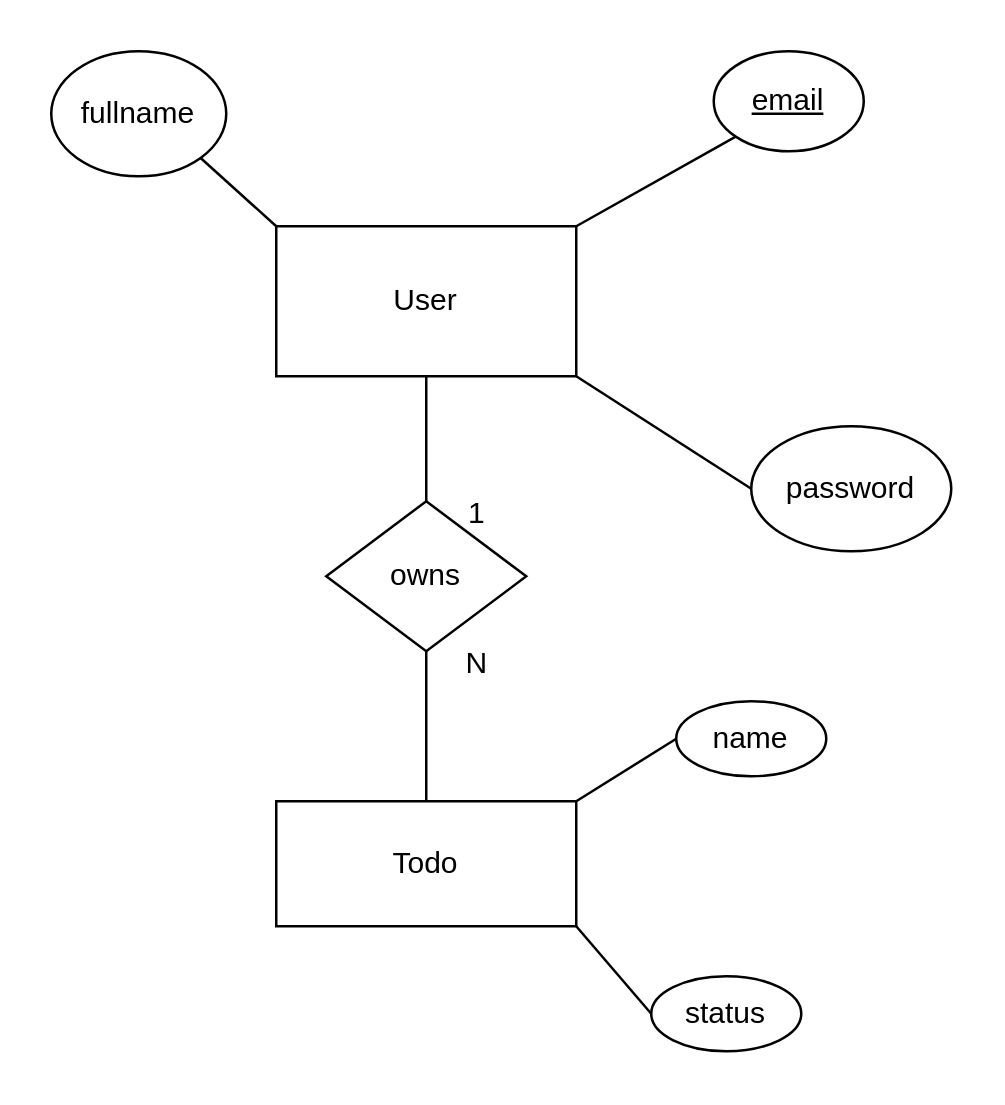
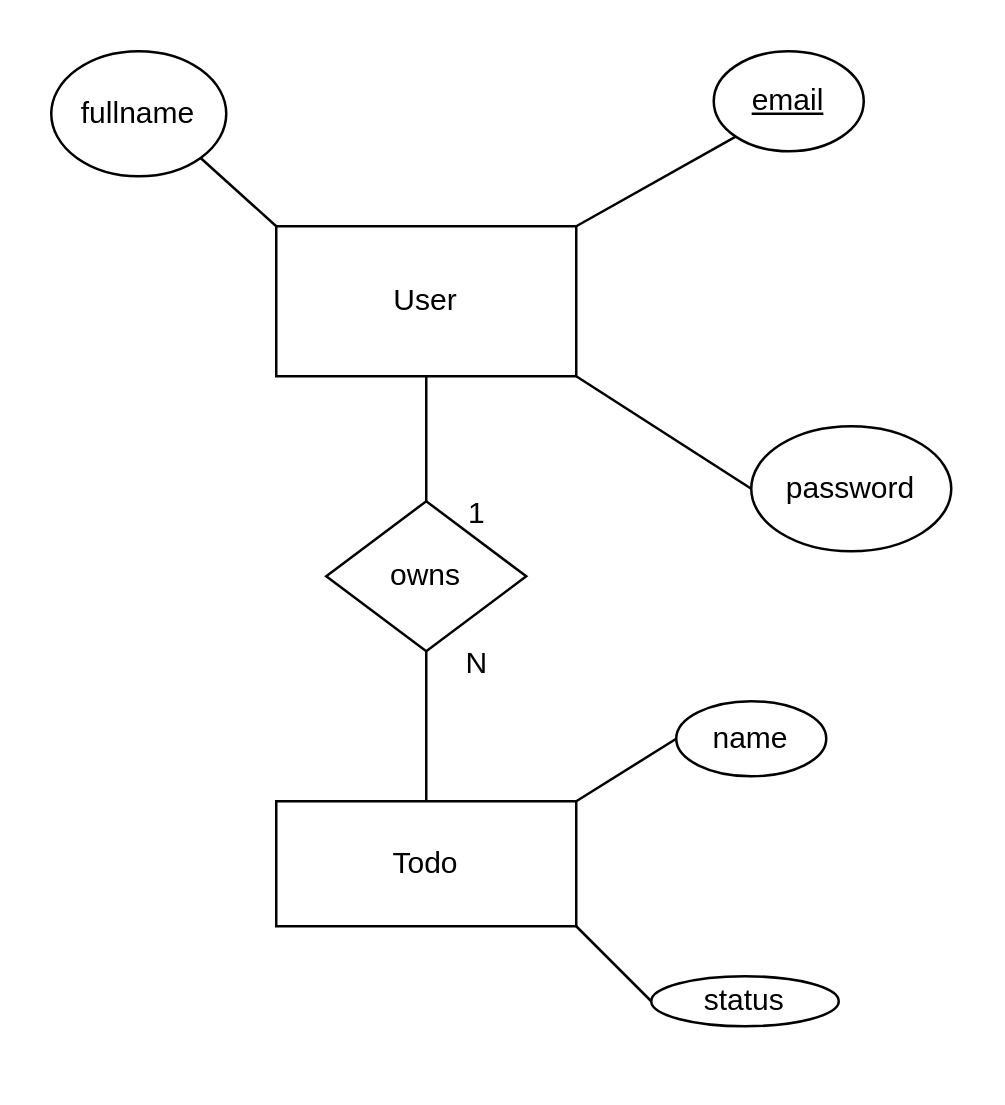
(726, 1014) -> (745, 1001)
